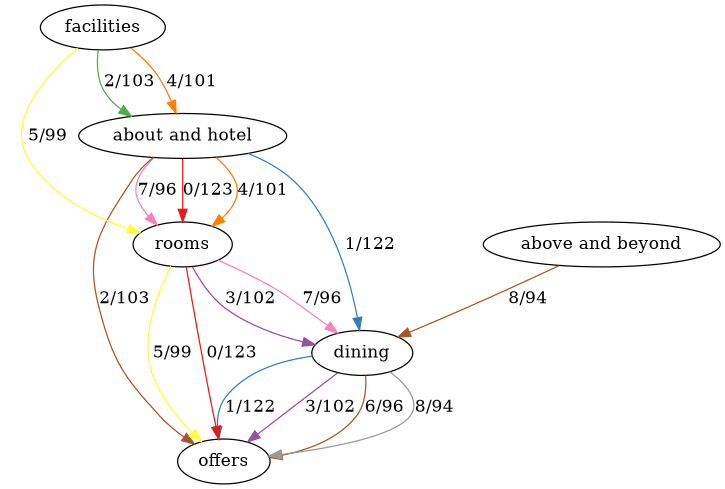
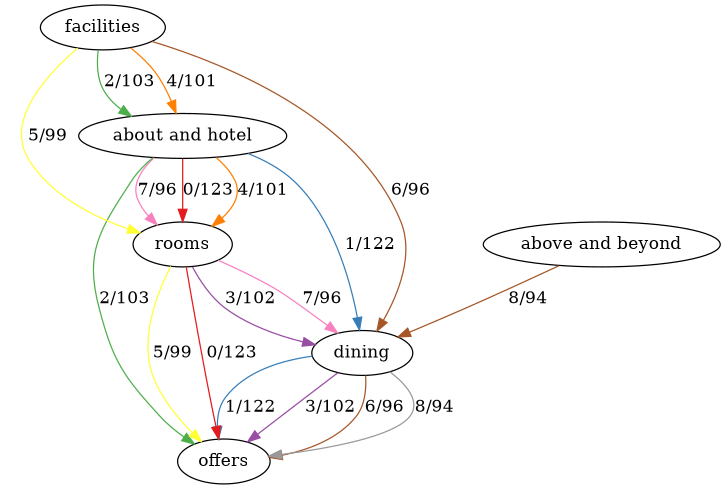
none -> (337, 137)
(98, 303) -> (98, 303)
